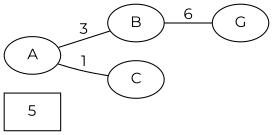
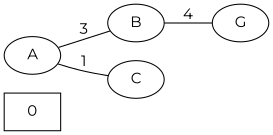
(188, 15) -> (188, 15)
(32, 112) -> (32, 112)
